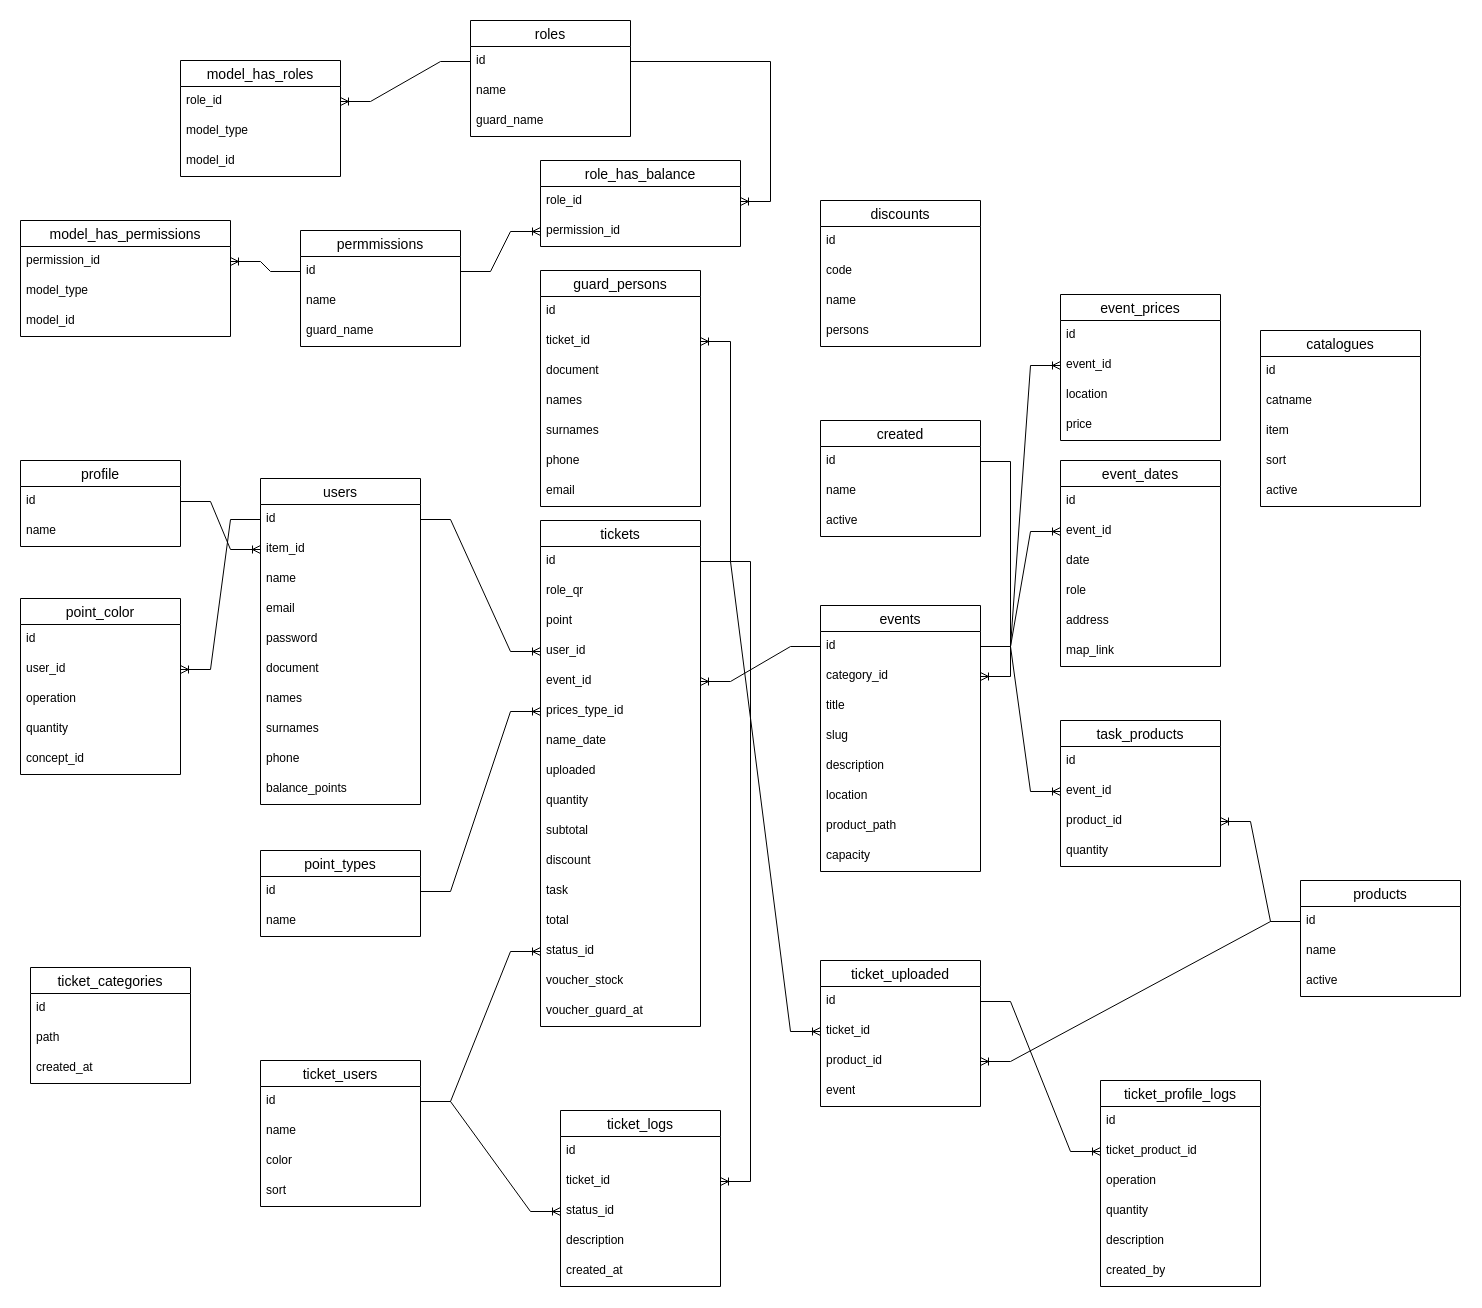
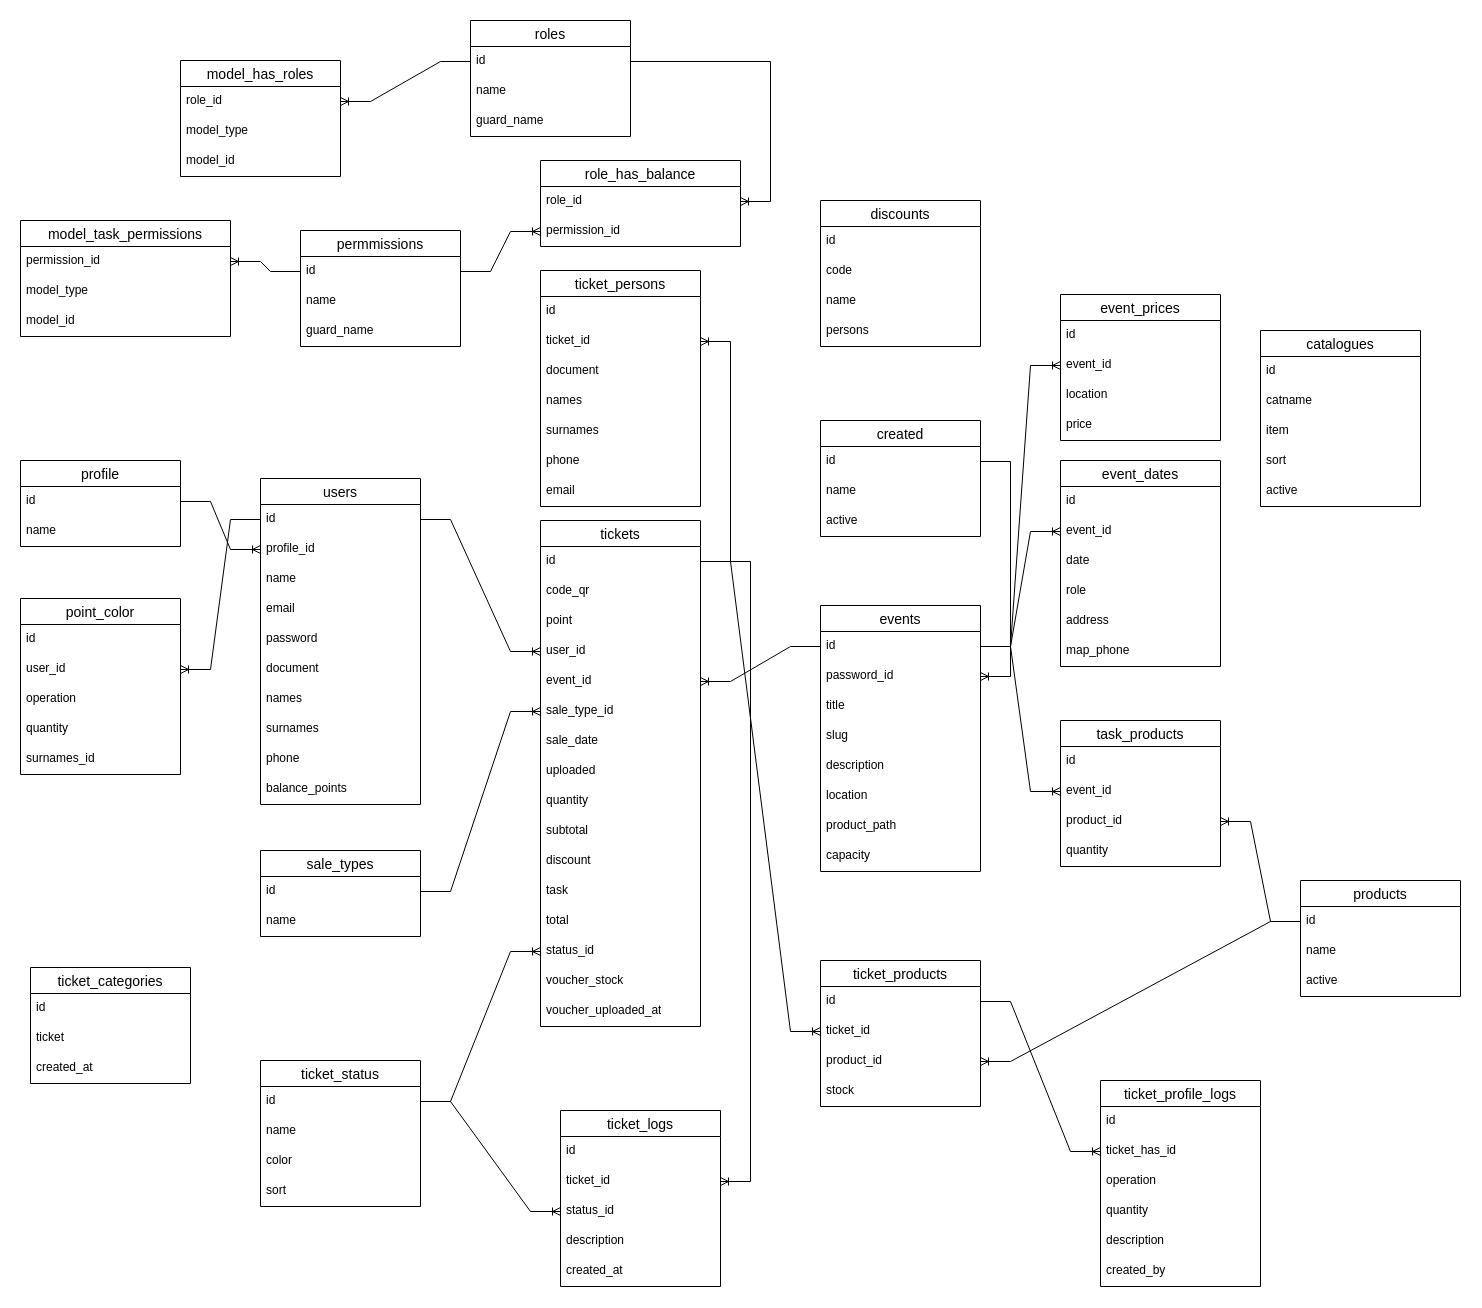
(125, 234) -> (125, 234)
(620, 284) -> (620, 284)
(287, 549) -> (295, 549)
(568, 591) -> (570, 591)
(1090, 651) -> (1097, 651)
(862, 676) -> (862, 676)
(590, 711) -> (584, 711)
(577, 741) -> (575, 741)
(59, 759) -> (62, 759)
(340, 864) -> (340, 864)
(900, 974) -> (900, 974)
(600, 1011) -> (609, 1011)
(50, 1038) -> (55, 1038)
(340, 1074) -> (340, 1074)
(843, 1091) -> (843, 1091)
(1161, 1151) -> (1147, 1151)
